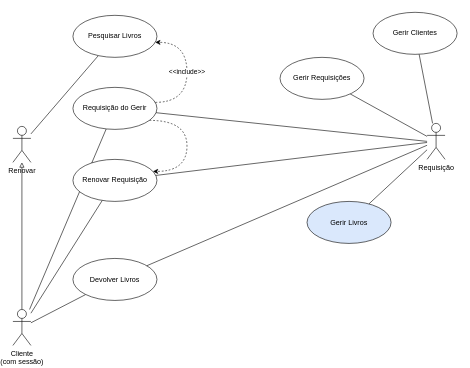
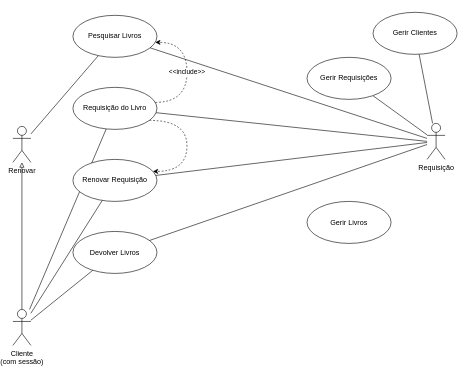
(322, 78) -> (349, 78)
(115, 108) -> (115, 108)
(398, 176) -> (289, 93)
(349, 222) -> (349, 222)
(115, 279) -> (115, 252)
